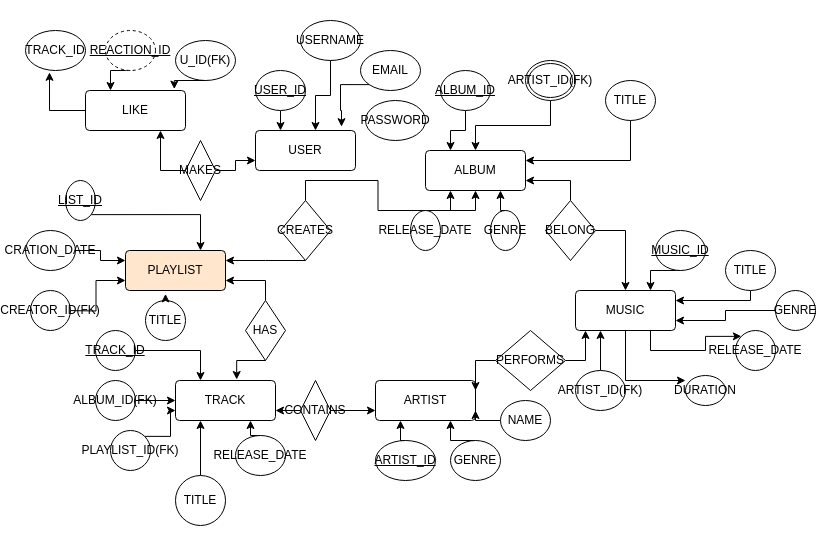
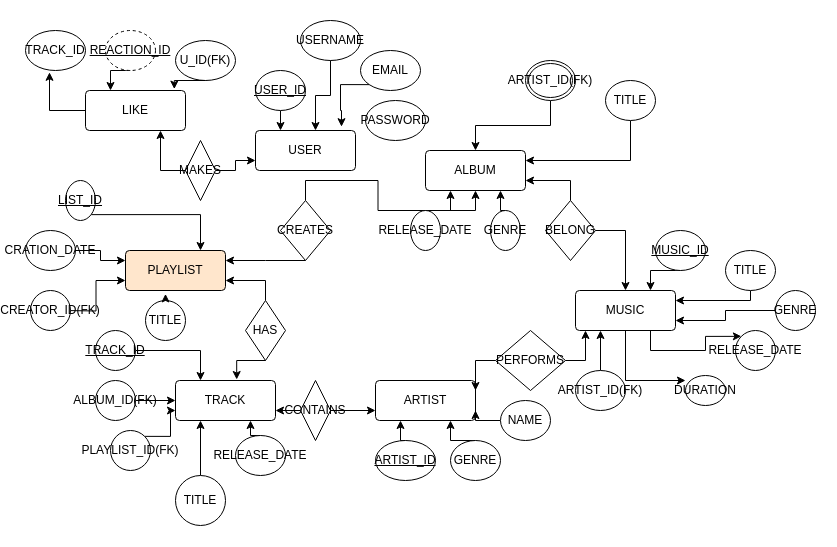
(466, 91) -> none
(462, 131) -> none
